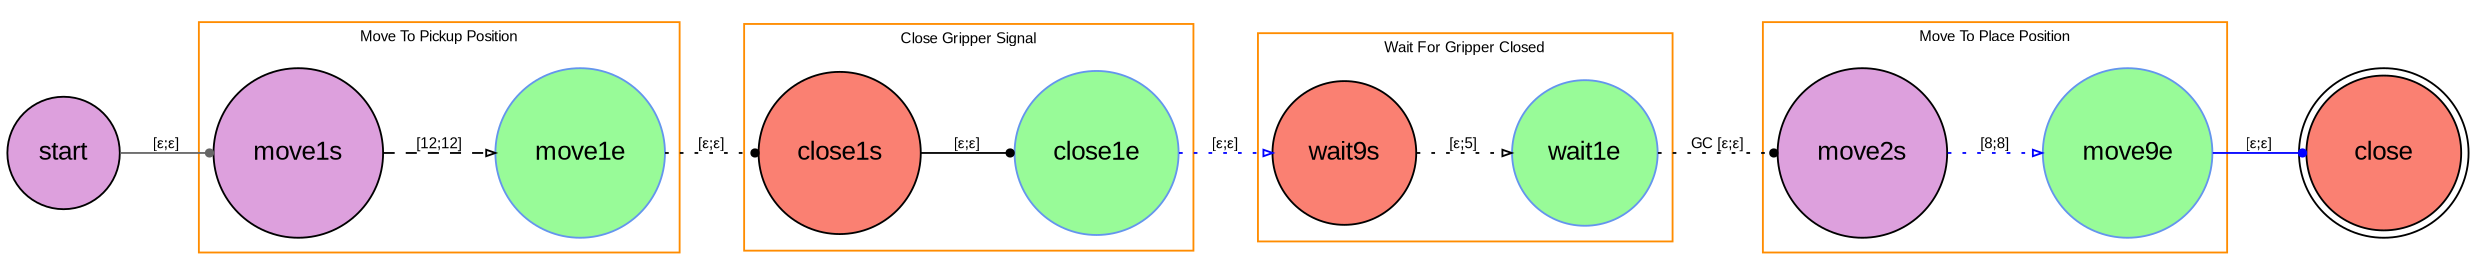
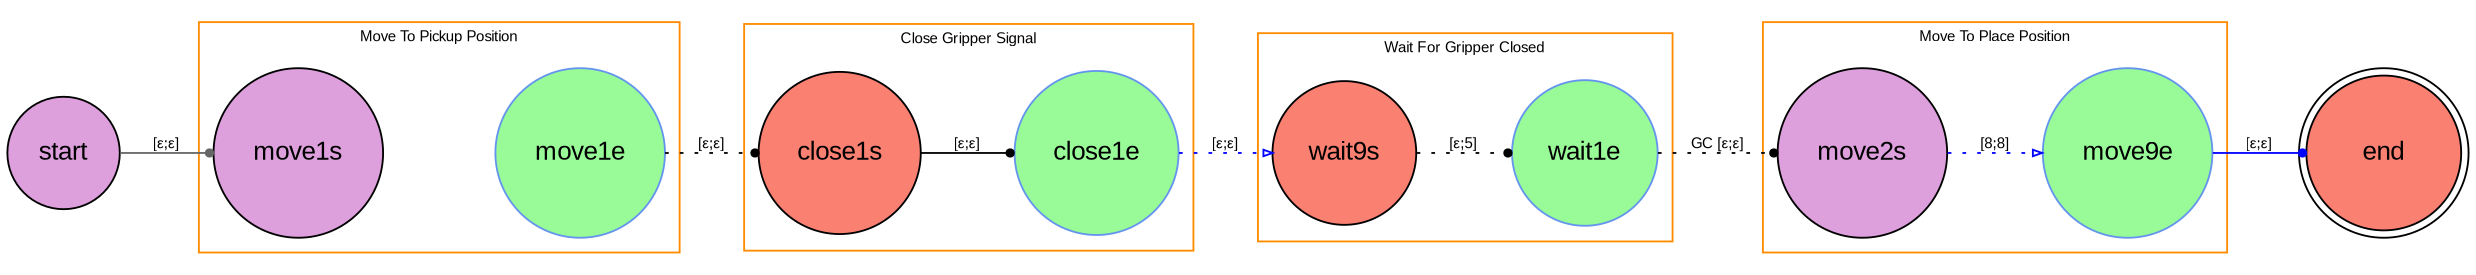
(435, 153) -> none
(1460, 153) -> (1460, 153)
(2384, 153) -> (2384, 153)
